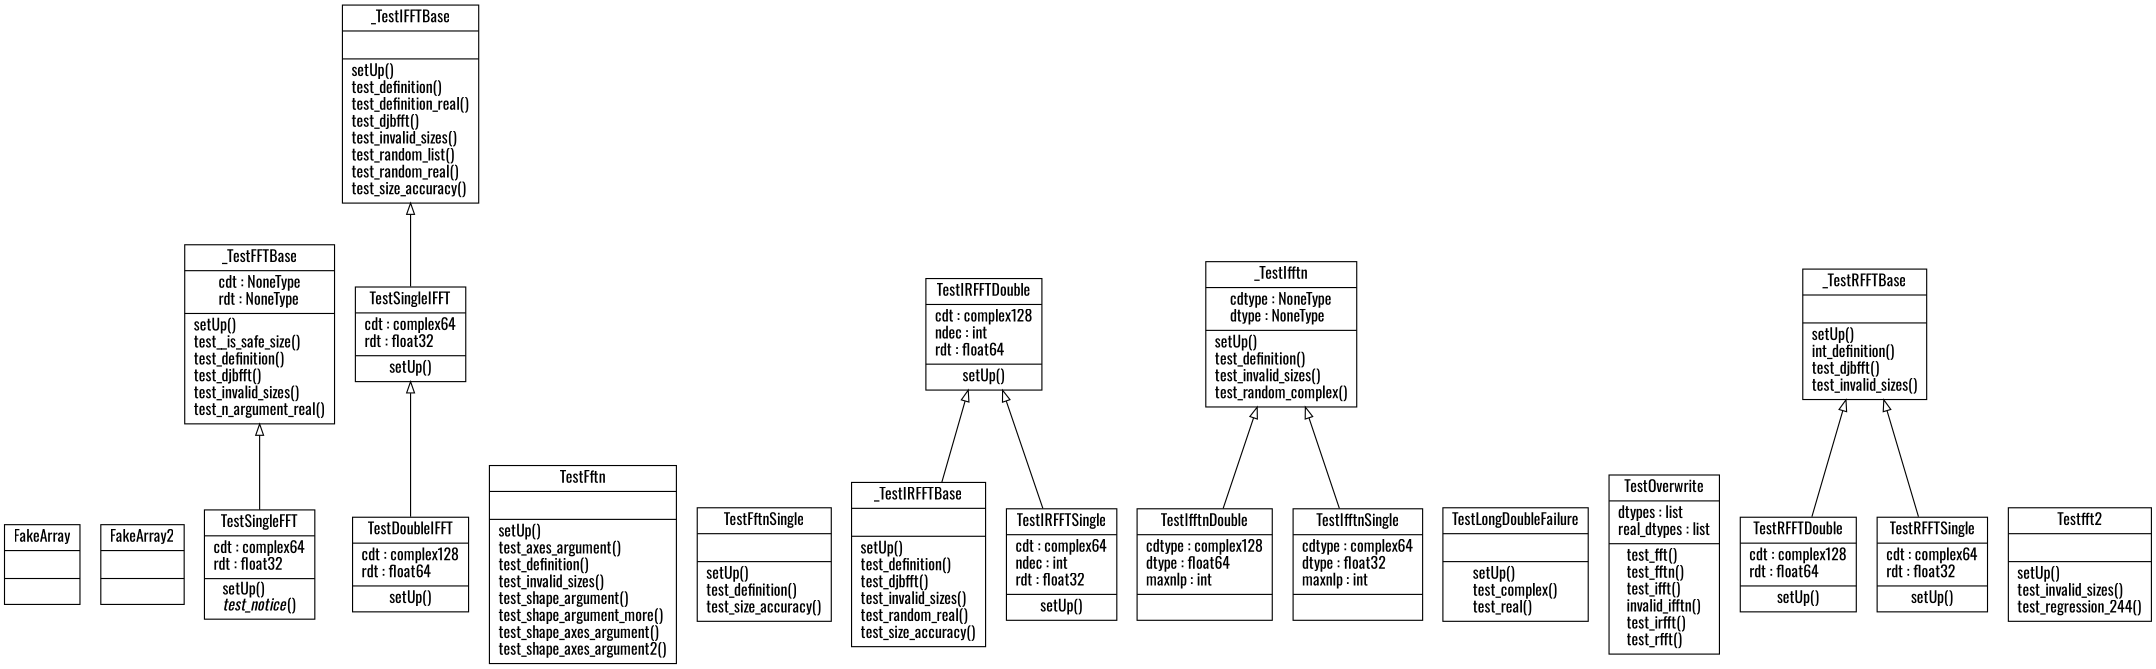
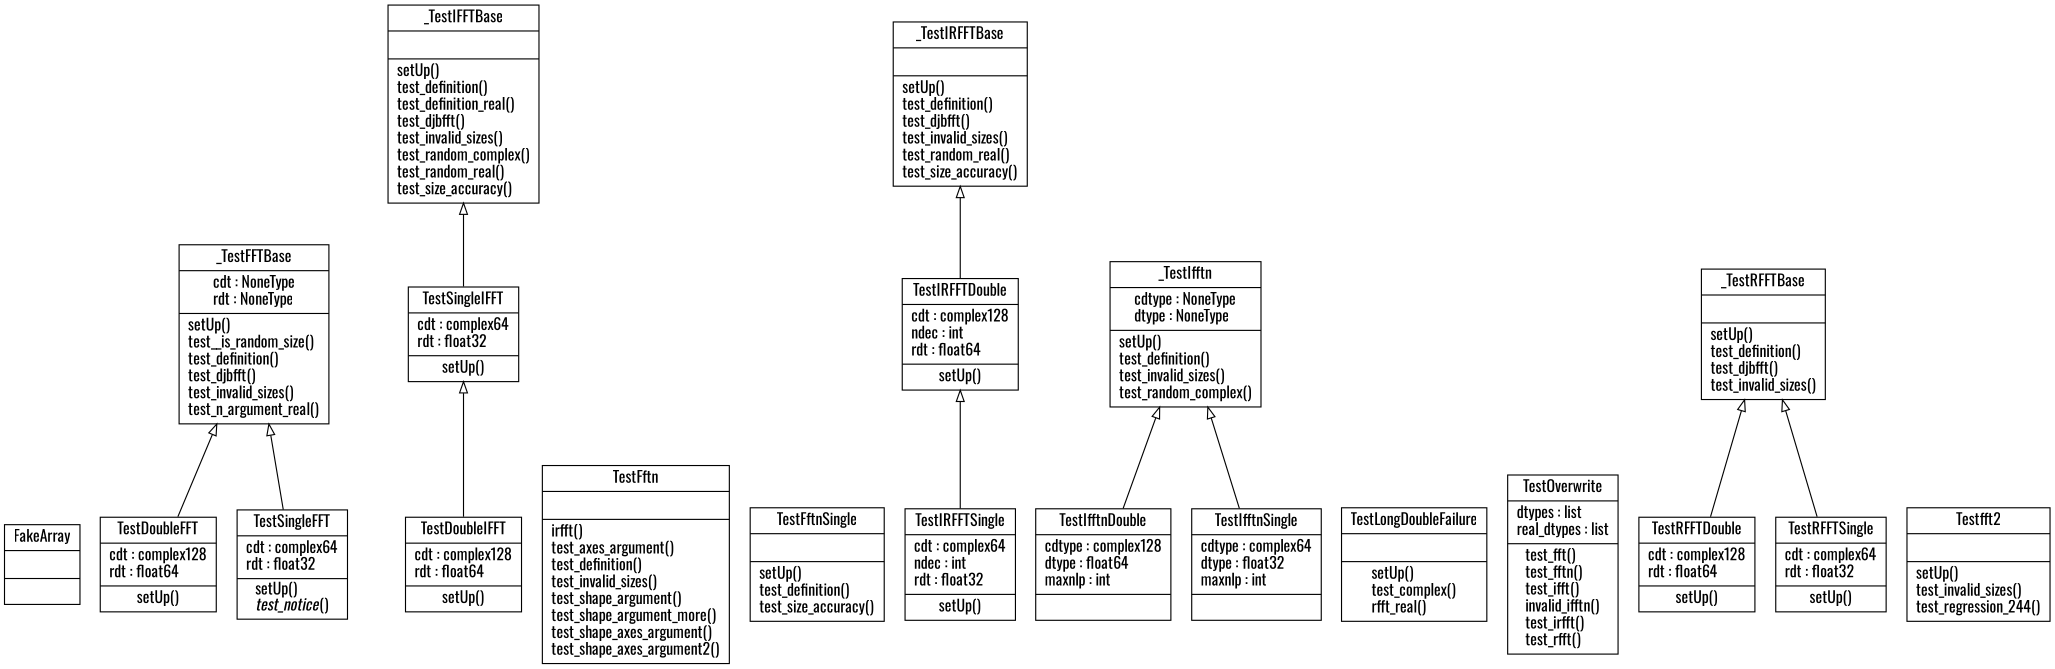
(403, 156) -> (464, 156)
(247, 343) -> (251, 343)
(1853, 352) -> (1756, 352)
(953, 442) -> (960, 238)
(520, 532) -> (567, 532)
(142, 565) -> none
none -> (158, 565)
(1503, 608) -> (1399, 608)
